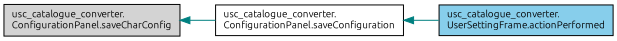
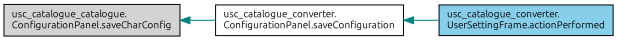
(92, 20) -> (92, 20)
